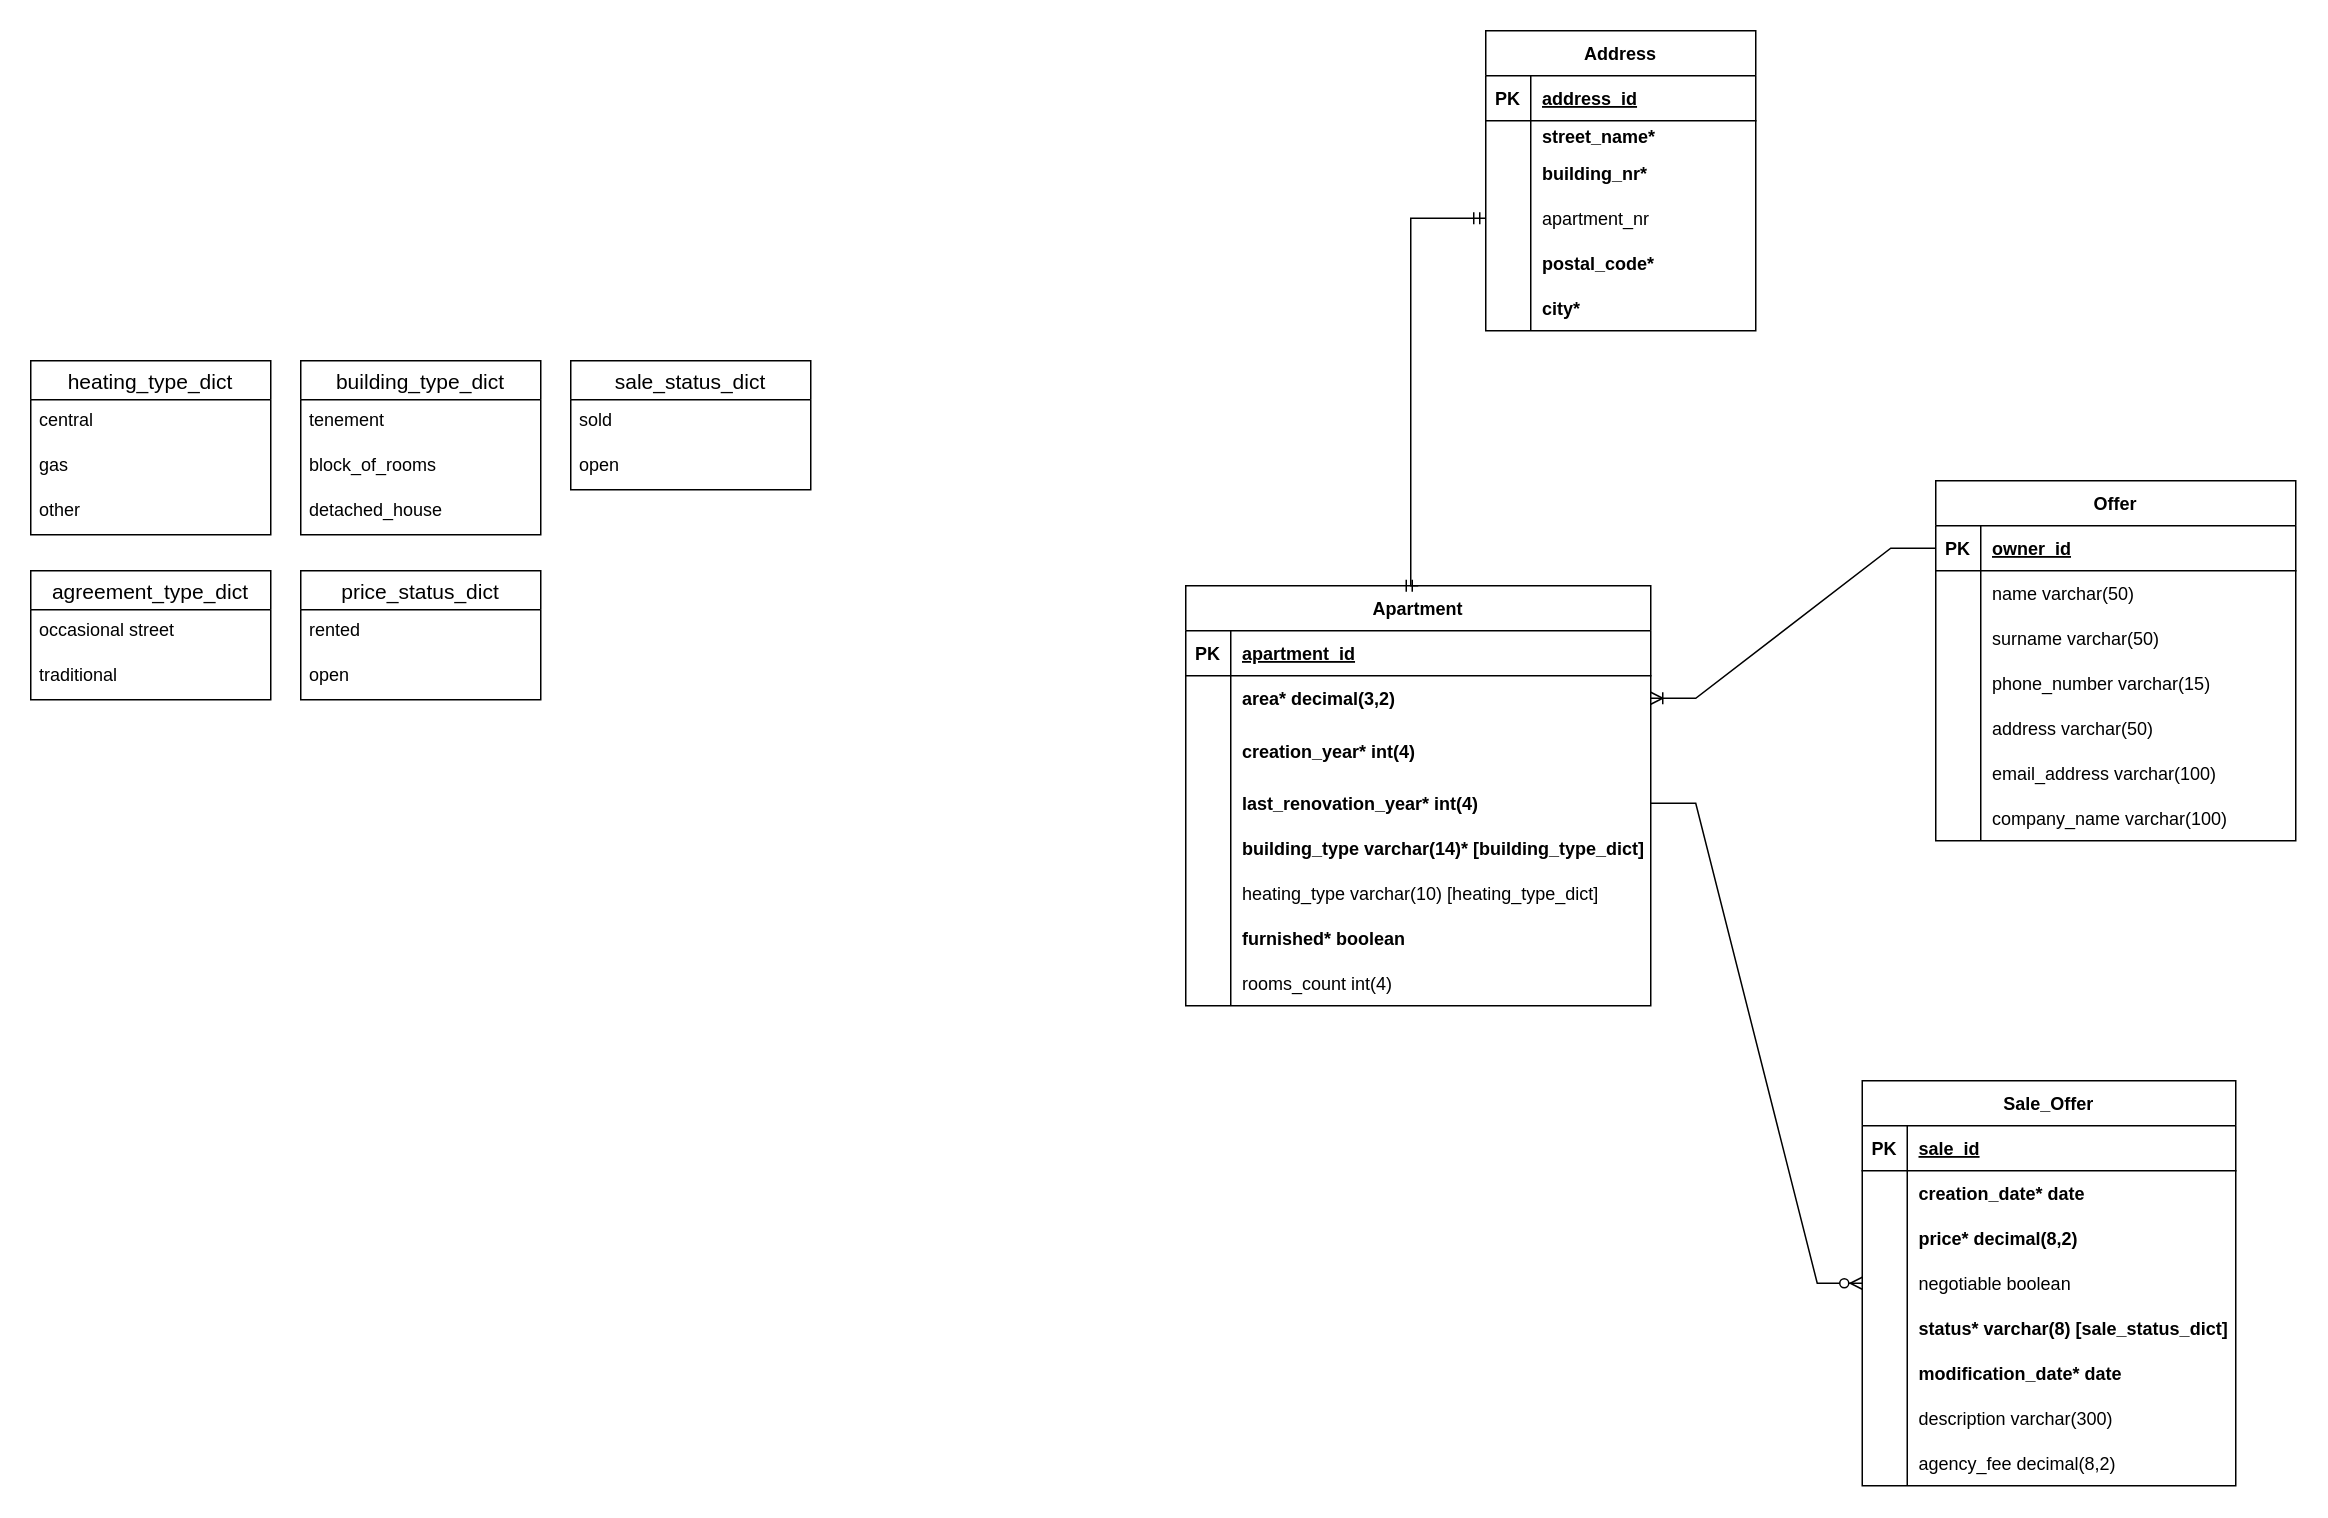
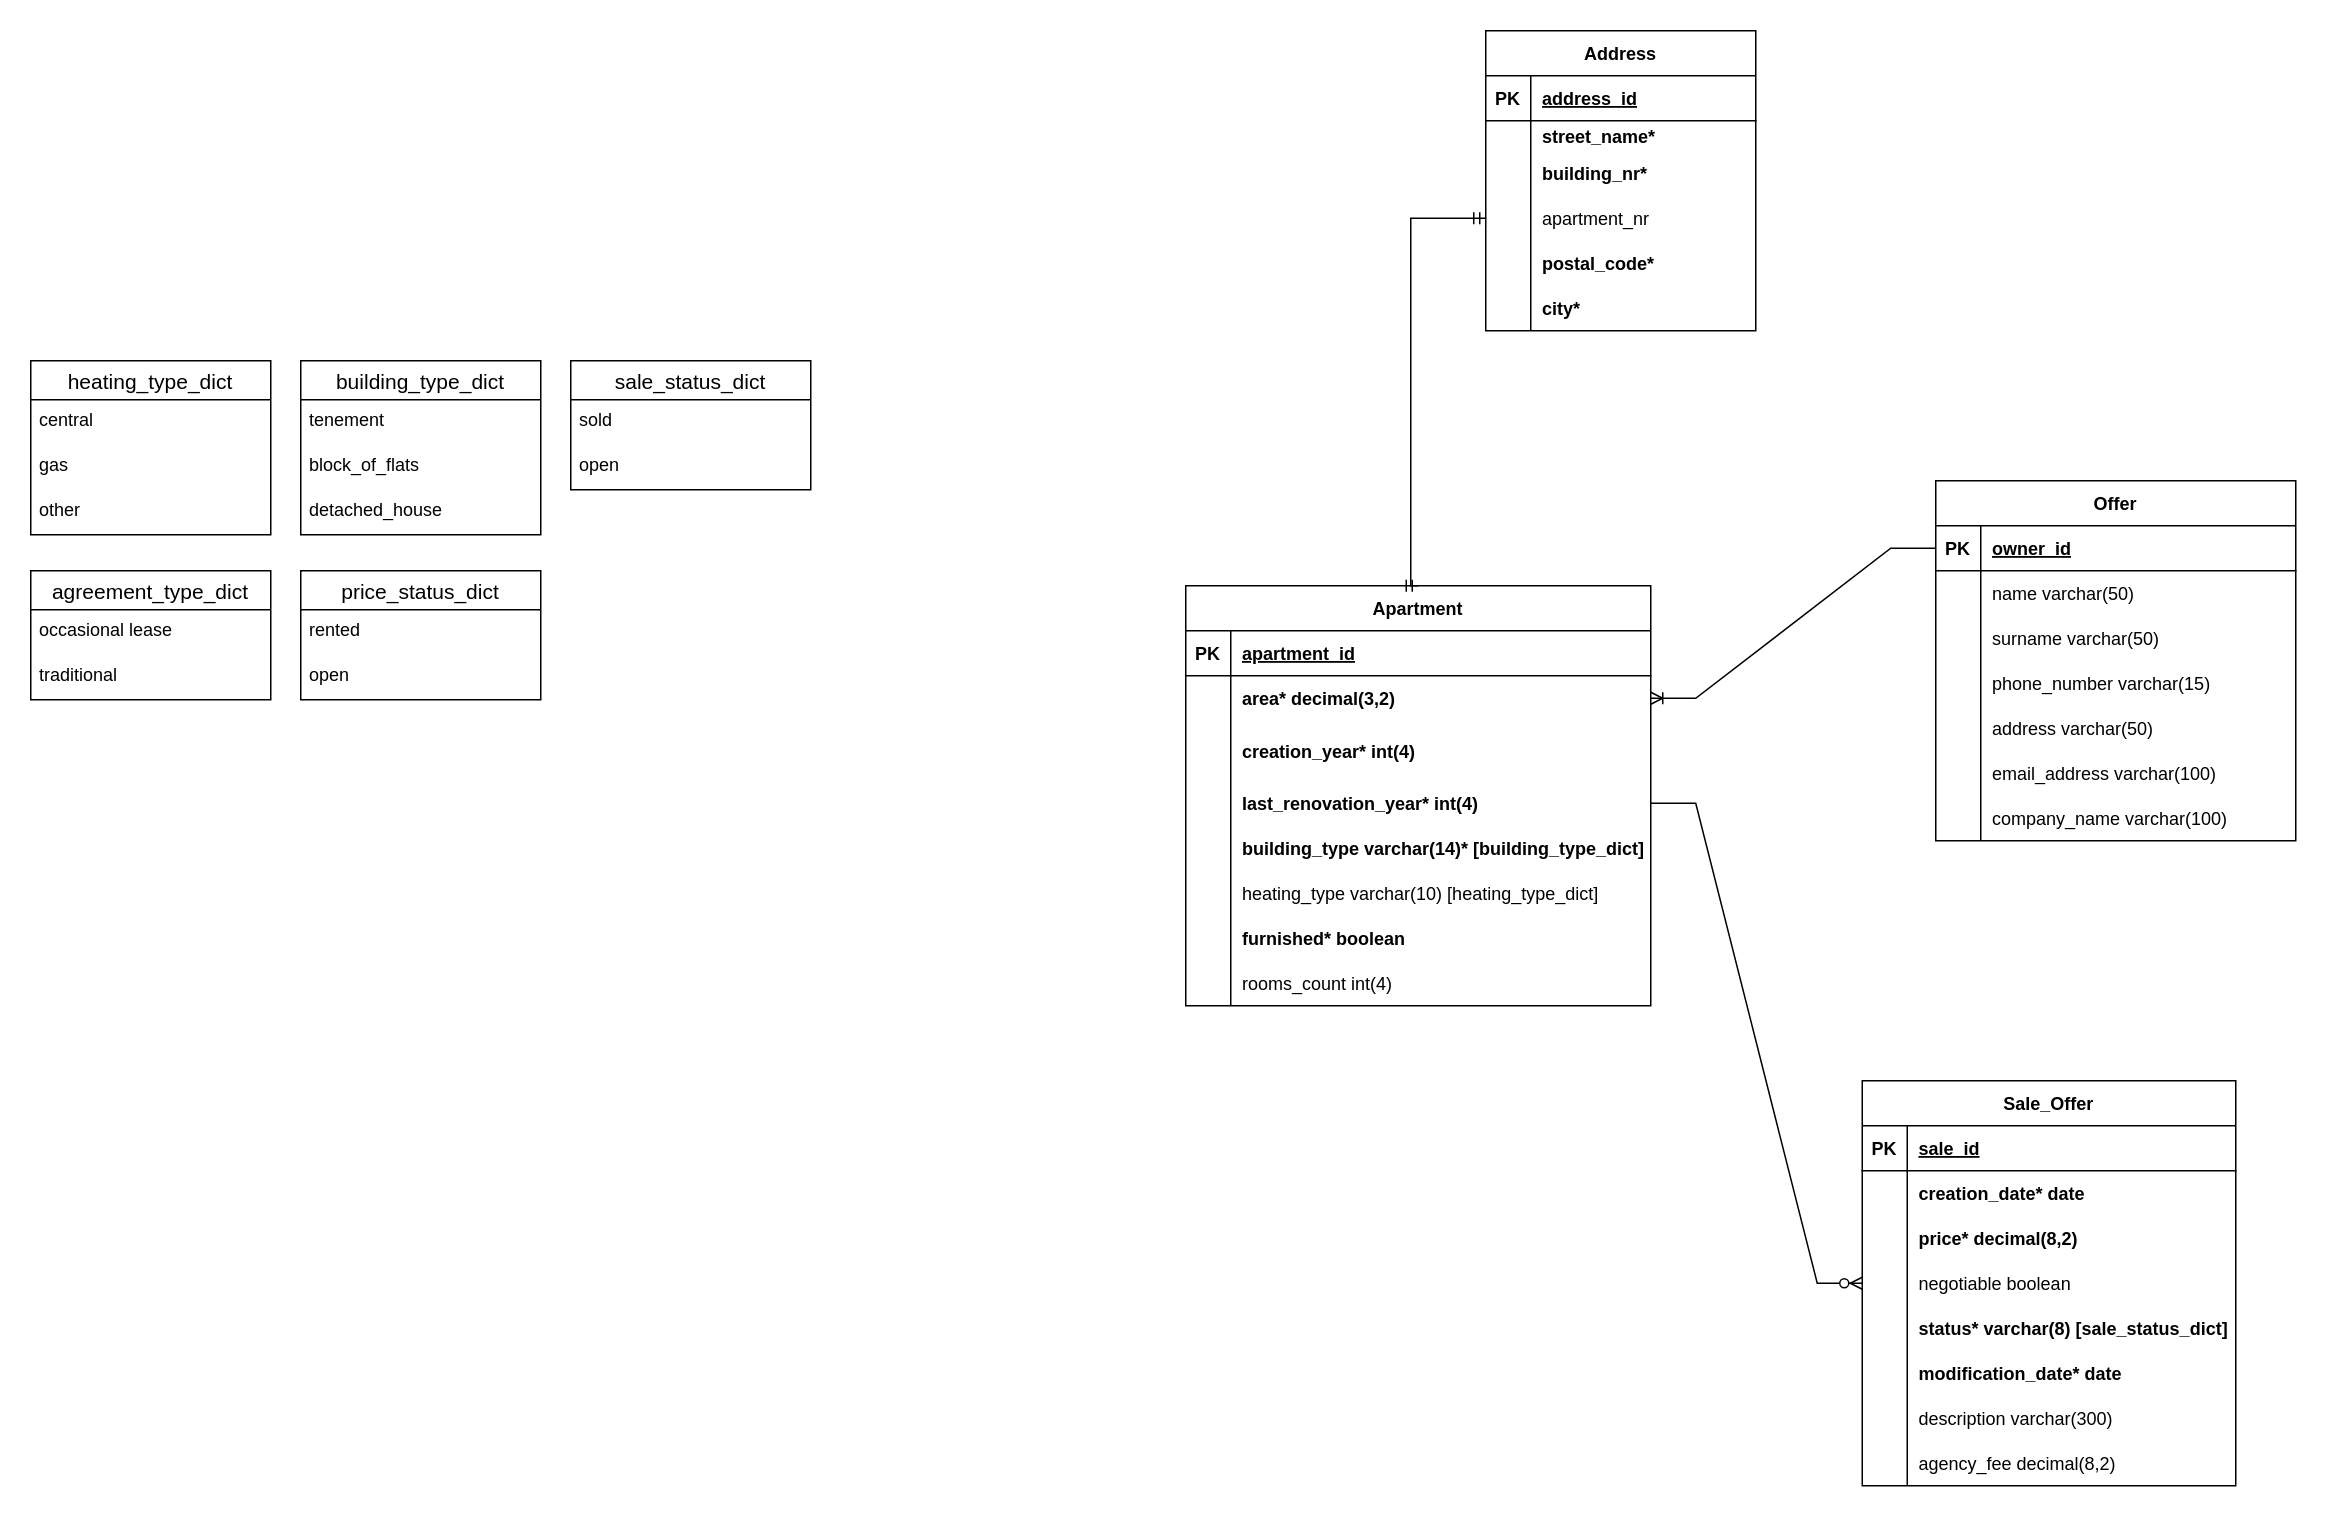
(377, 465) -> (375, 465)
(118, 630) -> (110, 630)
